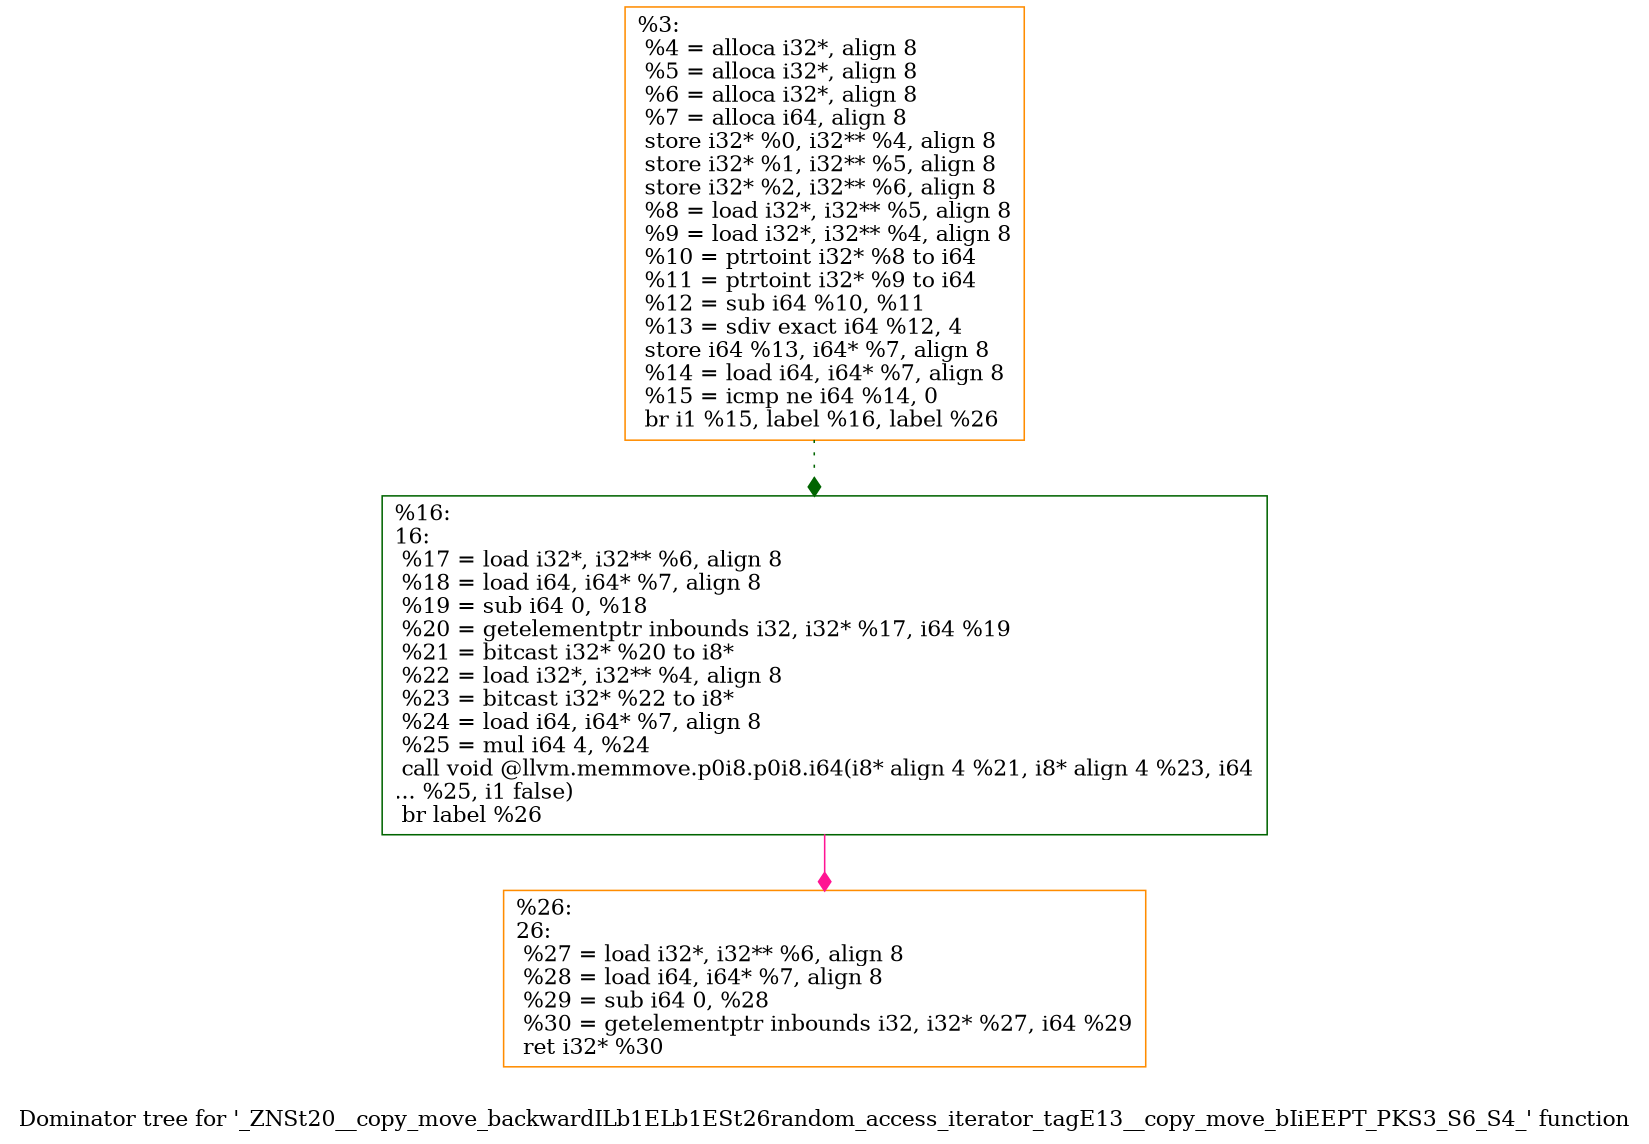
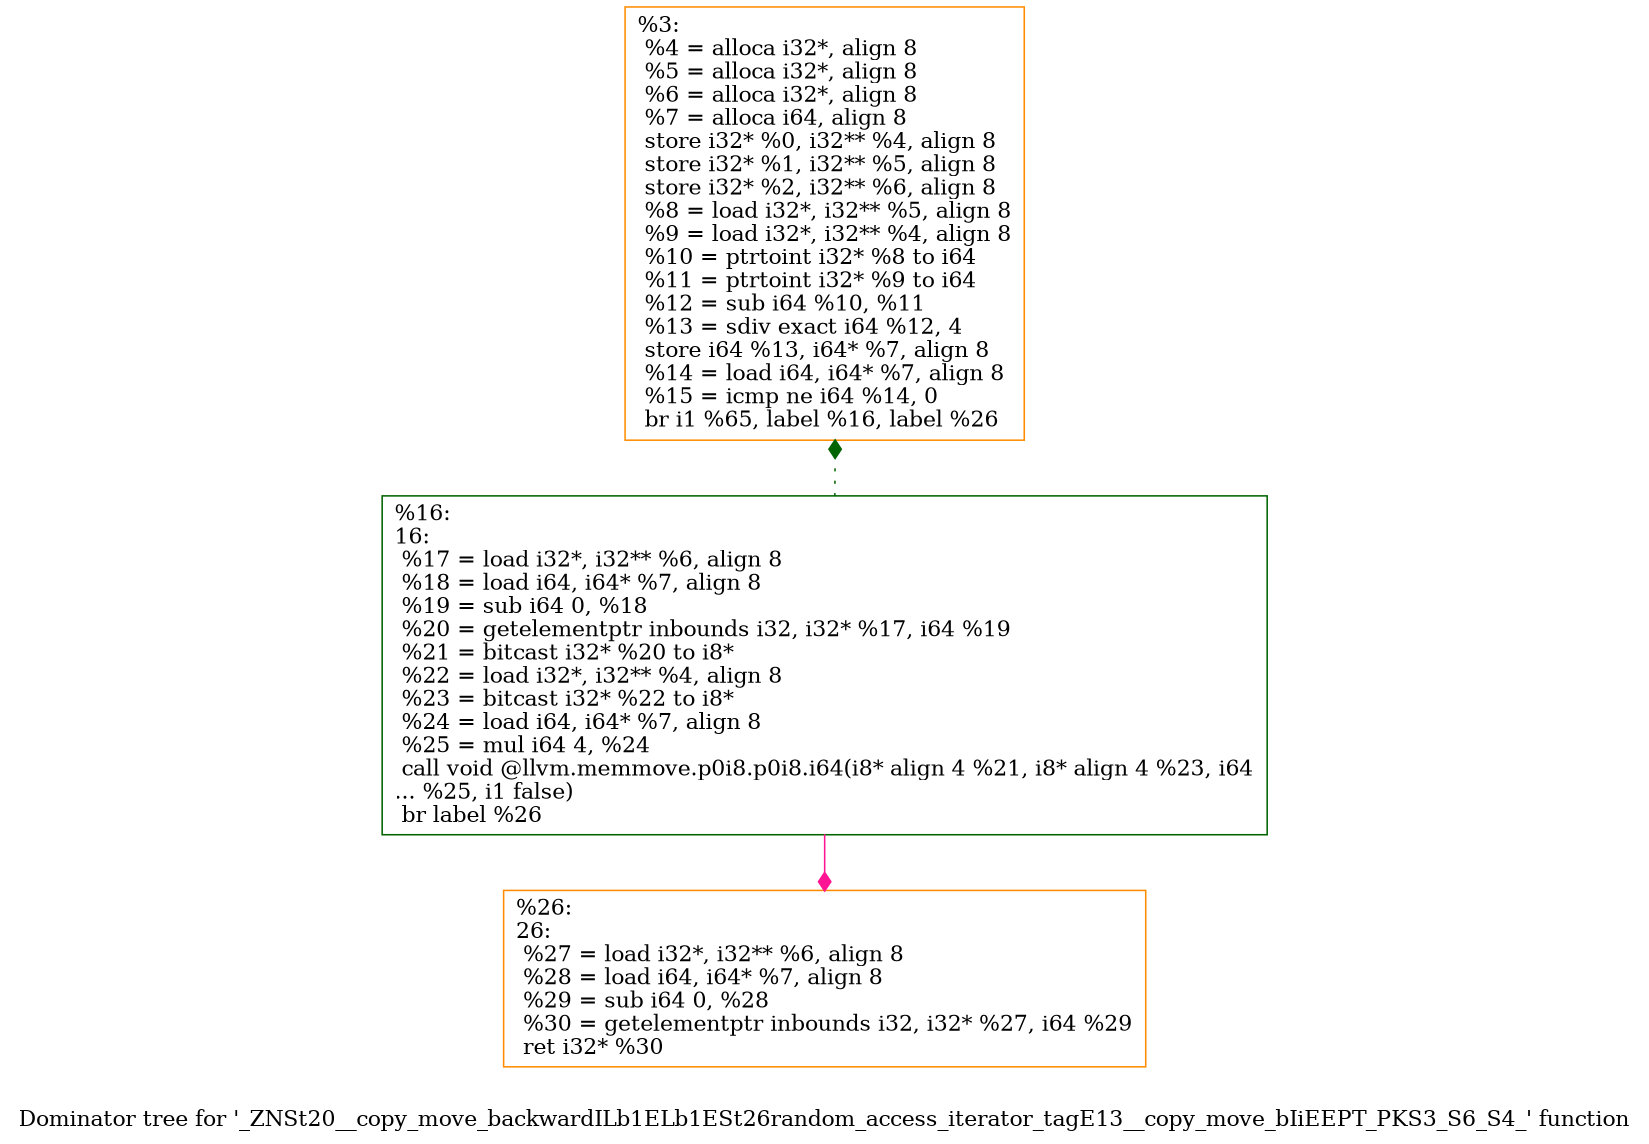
(818, 420) -> (818, 420)
(814, 459) -> (835, 477)
